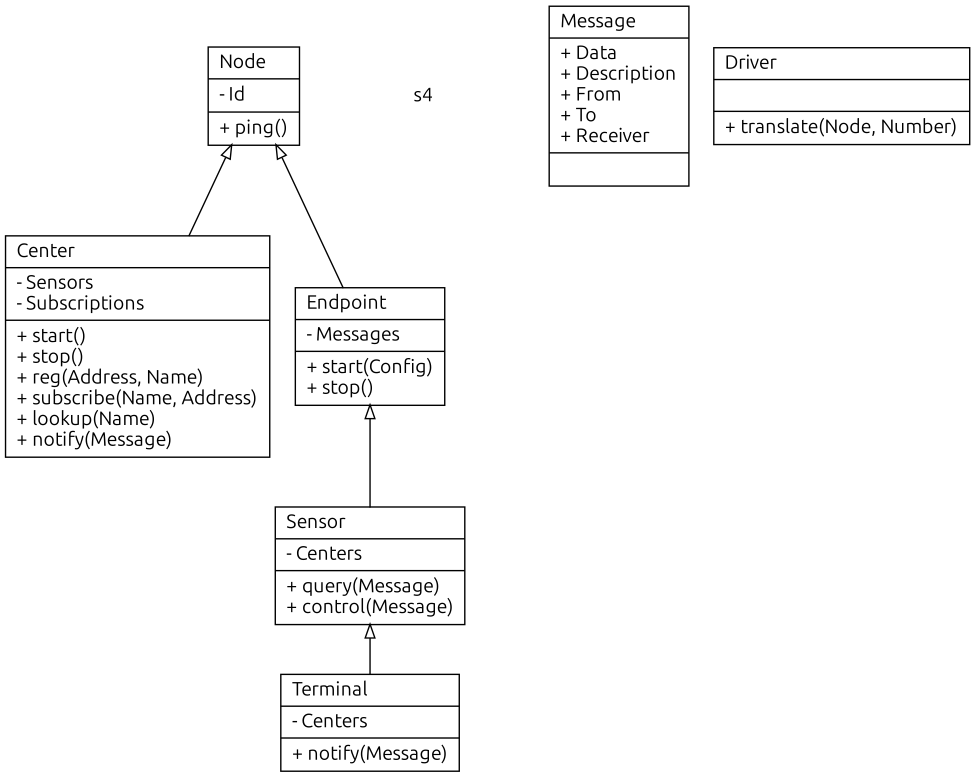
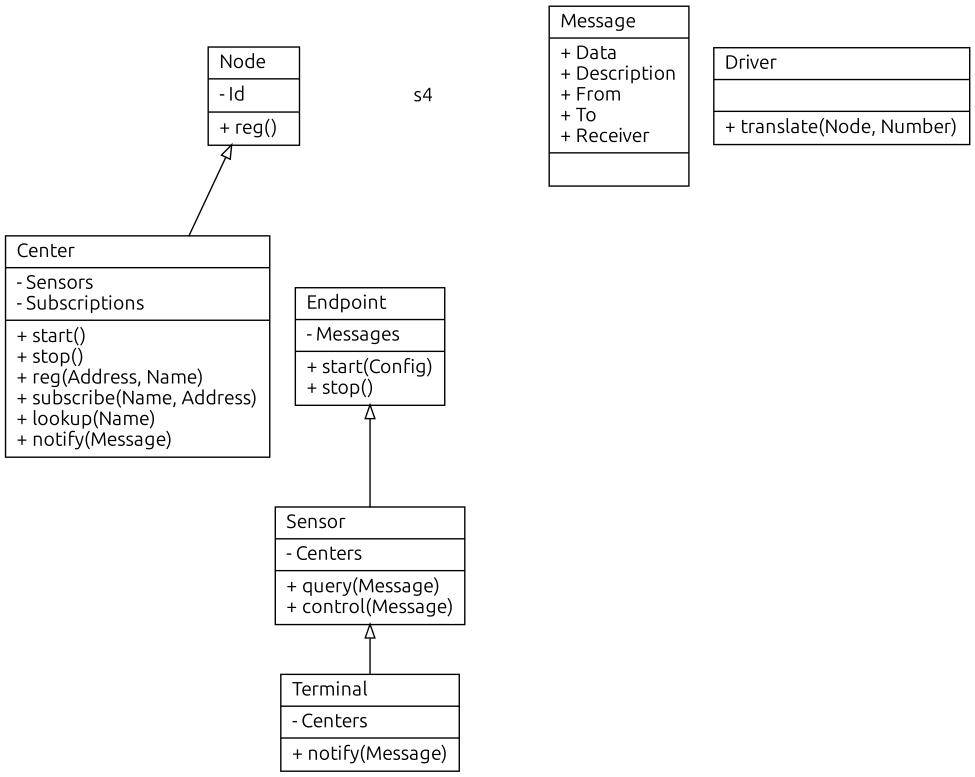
(254, 128) -> (249, 128)
(313, 223) -> none
